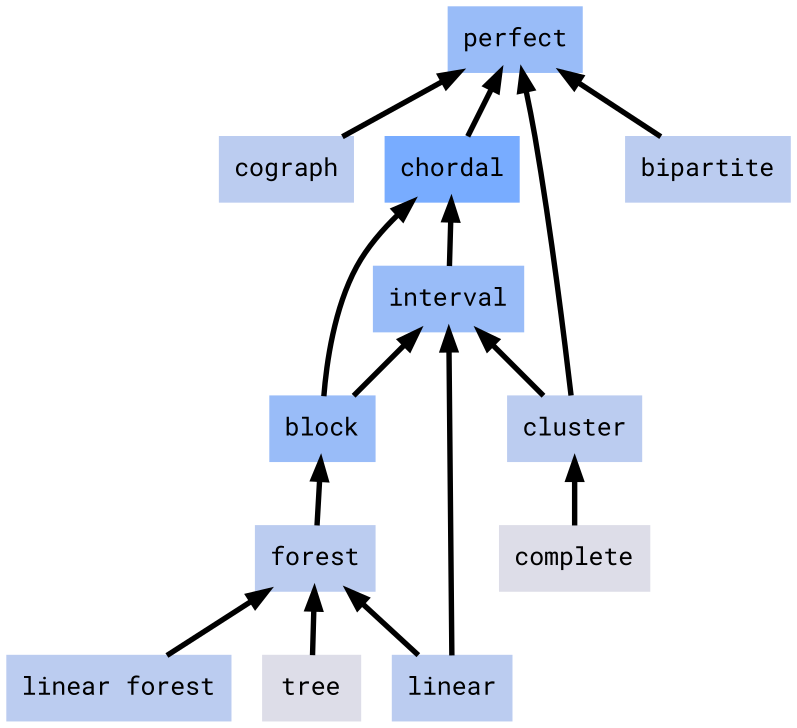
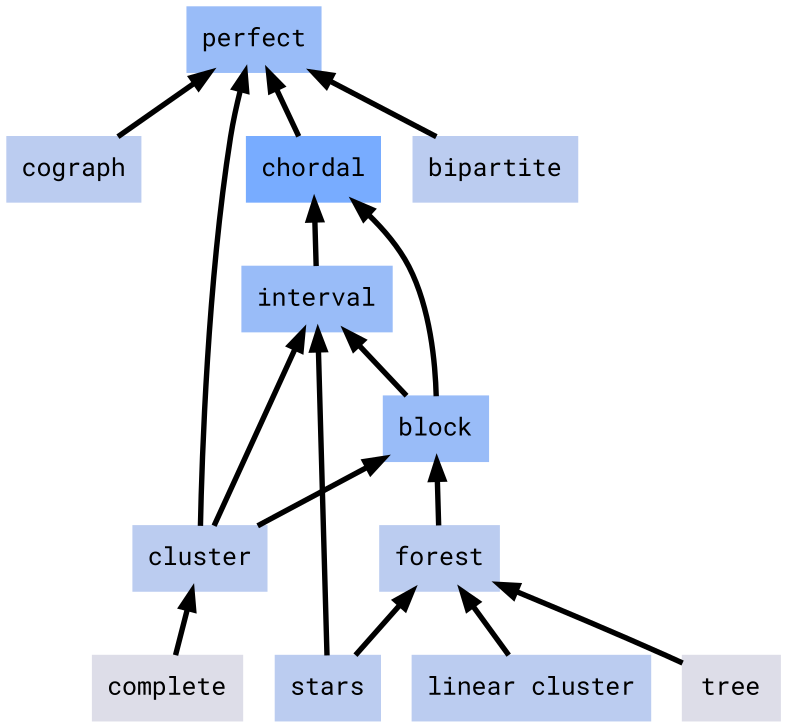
none -> (310, 498)
(119, 688) -> (531, 688)
(452, 688) -> (328, 688)
